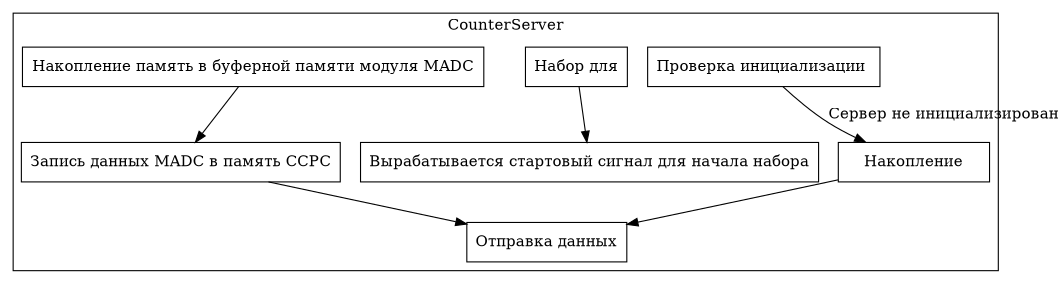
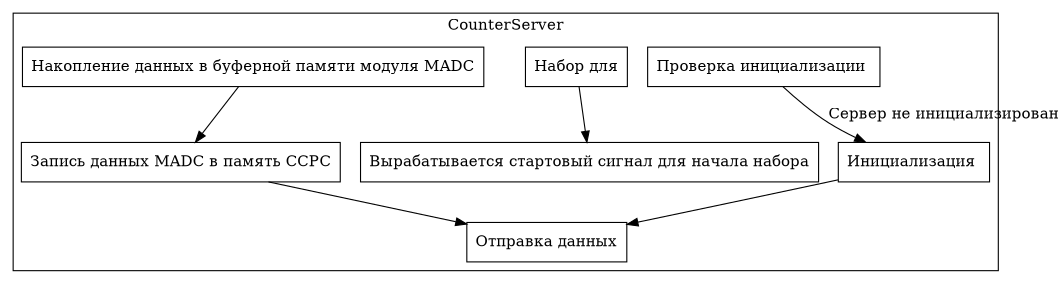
(253, 67) -> (253, 67)
(914, 162) -> (914, 162)
